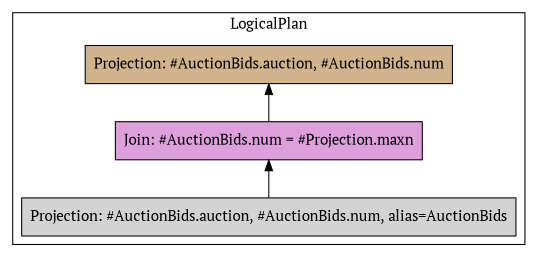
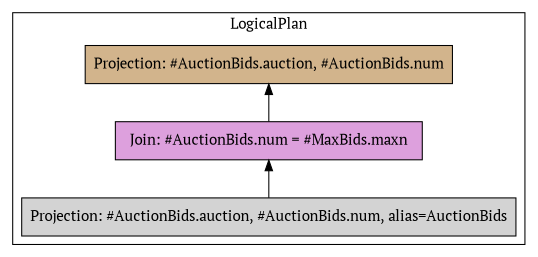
(269, 141) -> (269, 141)
